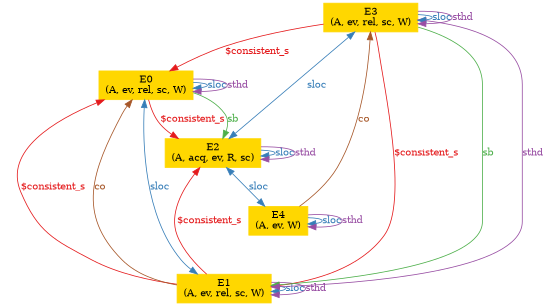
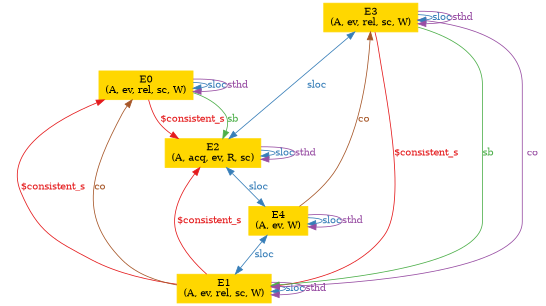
(248, 39) -> none
(533, 153) -> (533, 153)
(151, 194) -> (251, 255)
